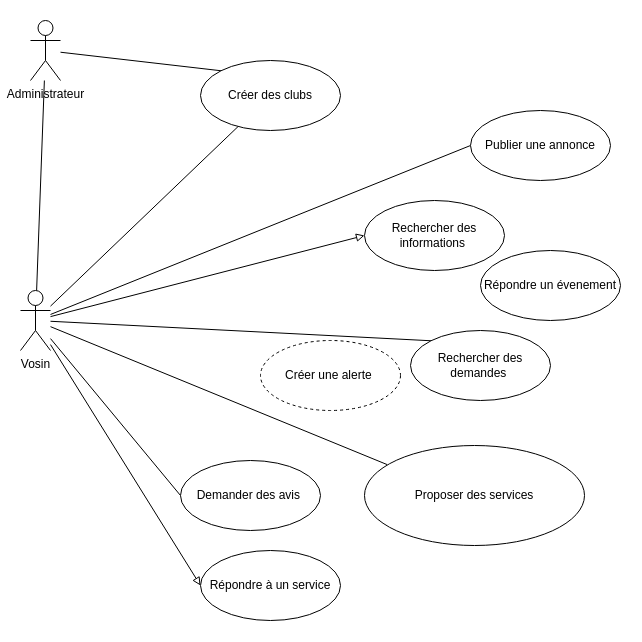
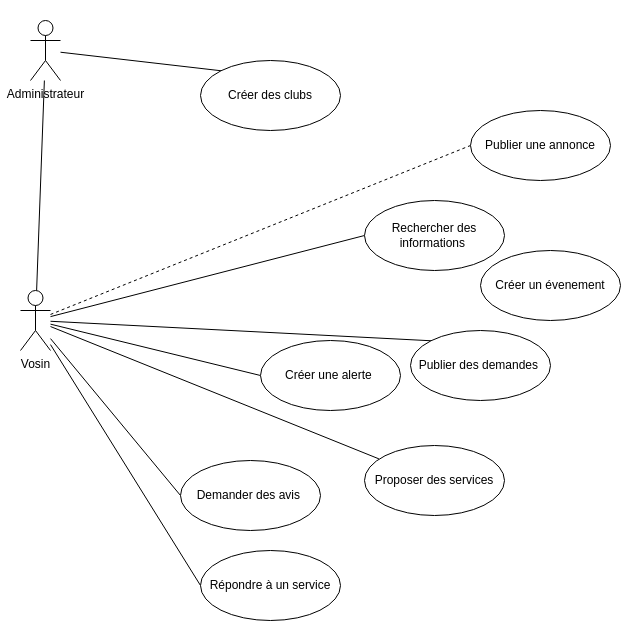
(144, 217) -> (156, 350)
(260, 230) -> (260, 230)
(355, 238) -> (358, 237)
(551, 286) -> (551, 286)
(481, 366) -> (481, 366)
(331, 376) -> (331, 376)
(475, 496) -> (435, 481)
(195, 577) -> (197, 580)
